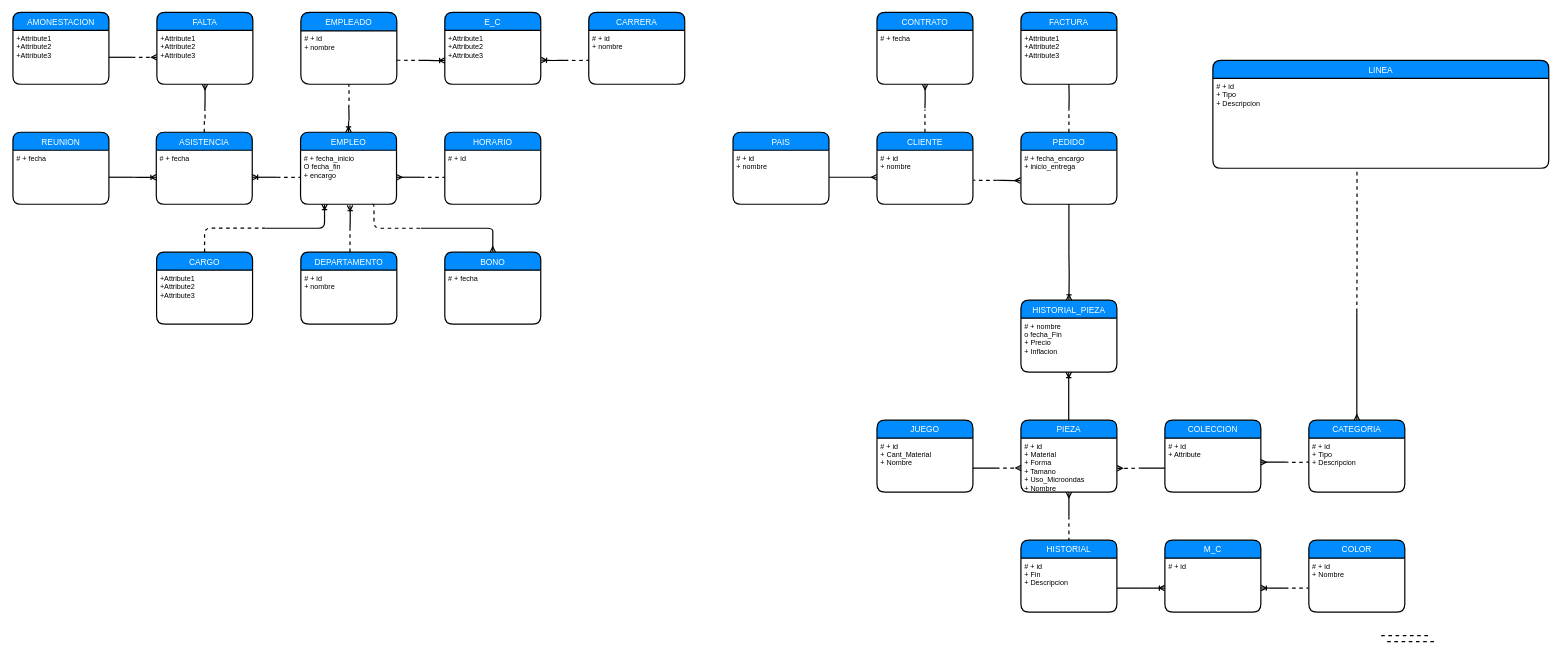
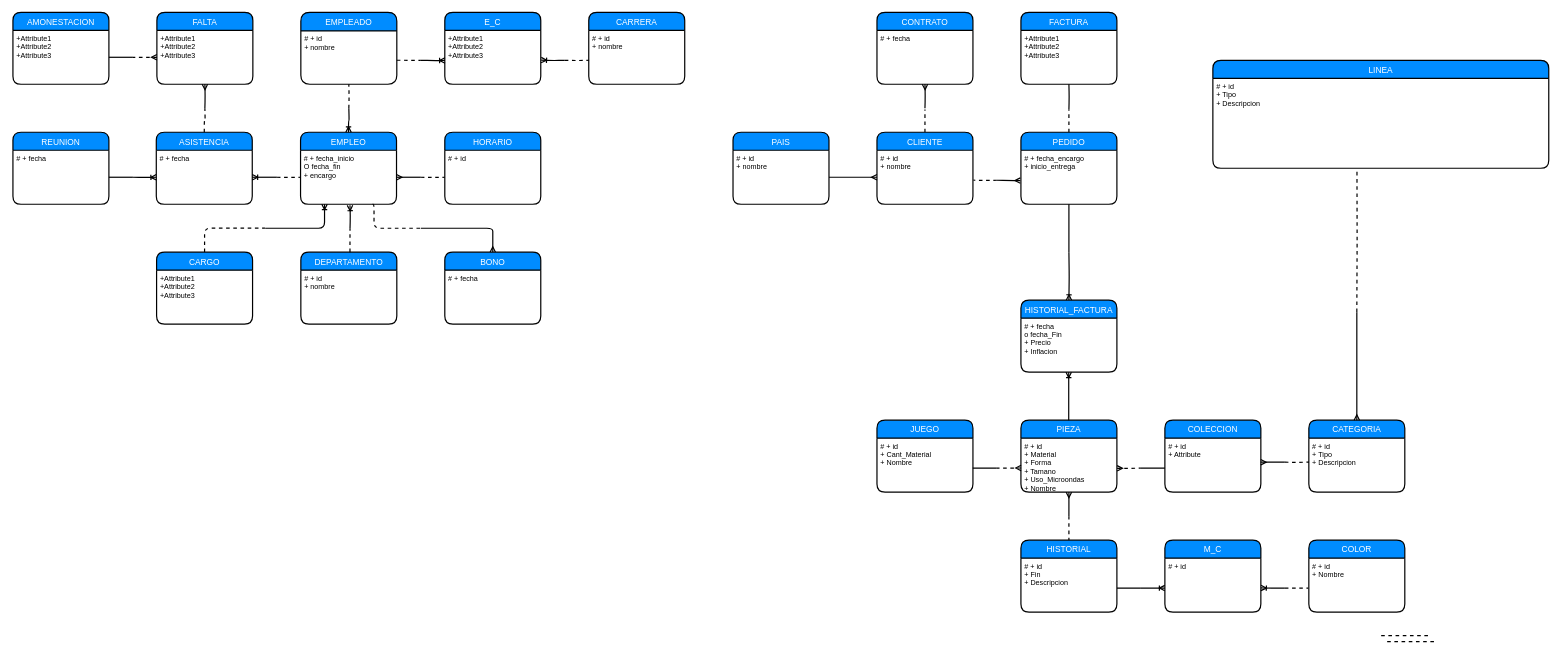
(1069, 310) -> (1069, 310)
(1042, 326) -> (1040, 326)
